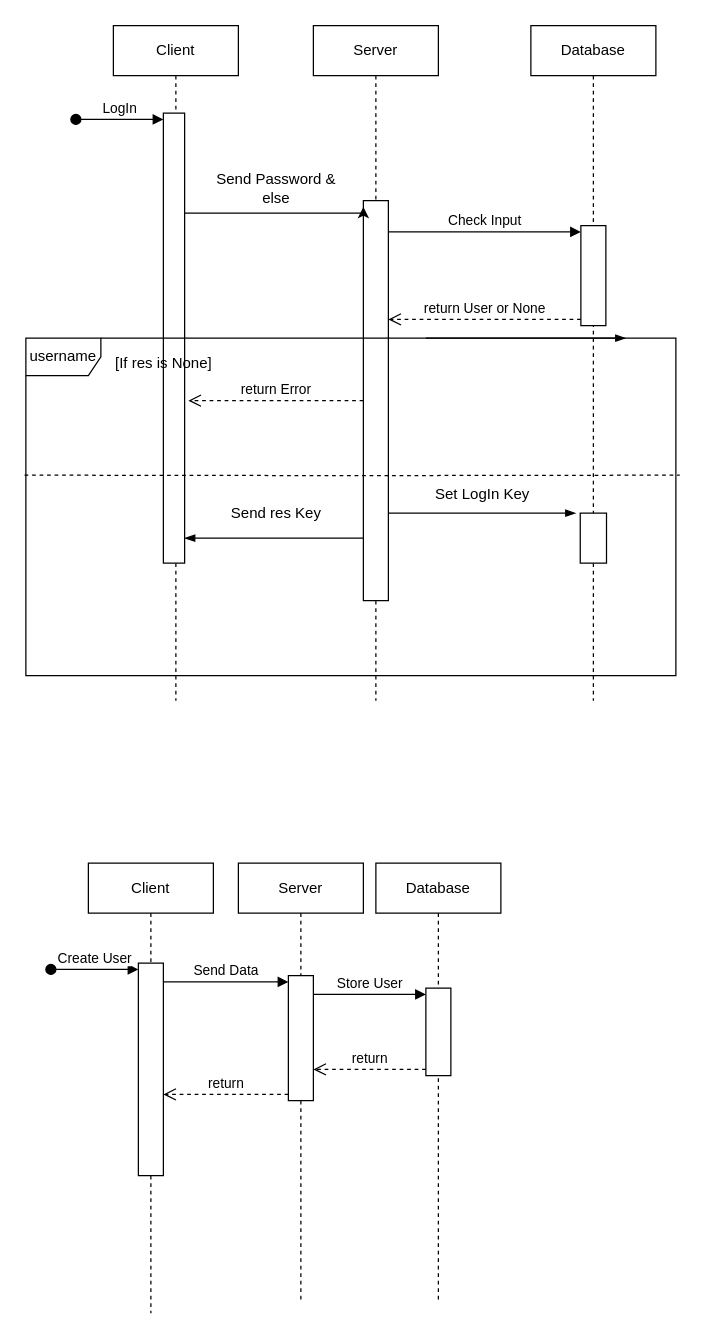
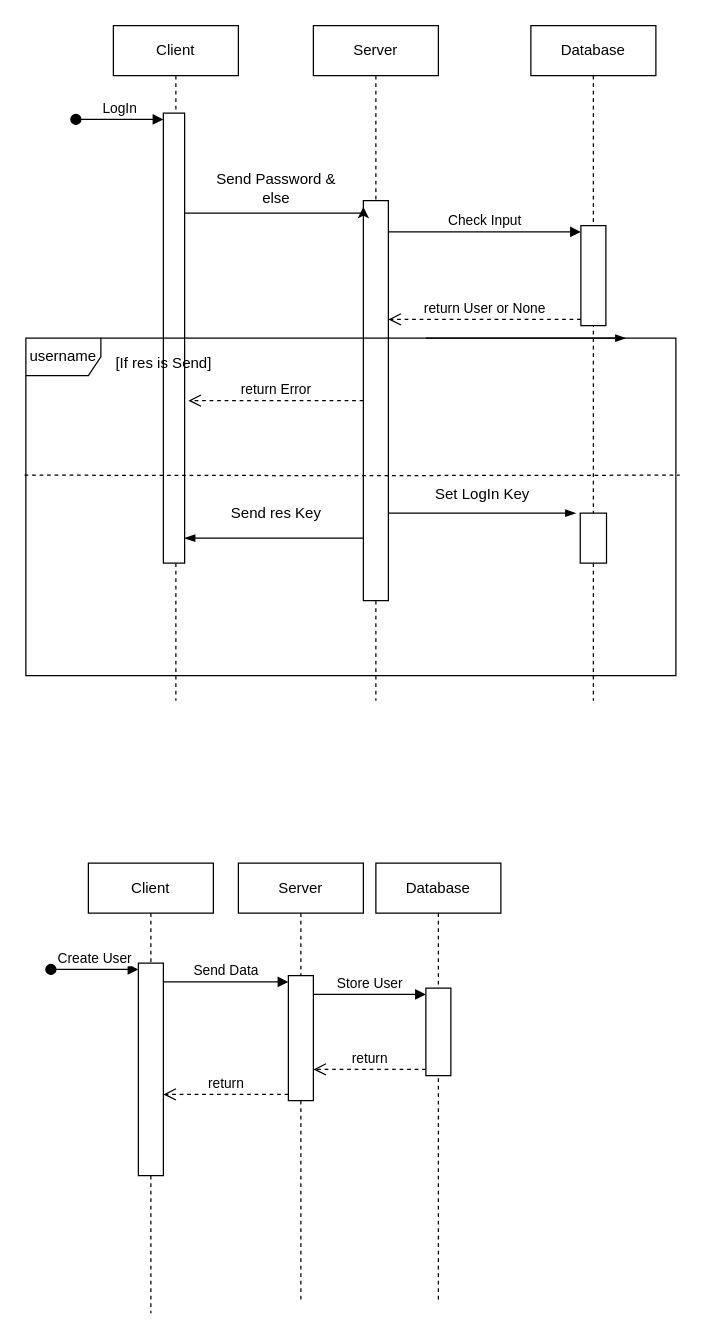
(164, 363) -> (164, 363)
